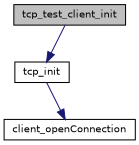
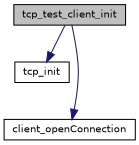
(54, 96) -> (78, 67)
